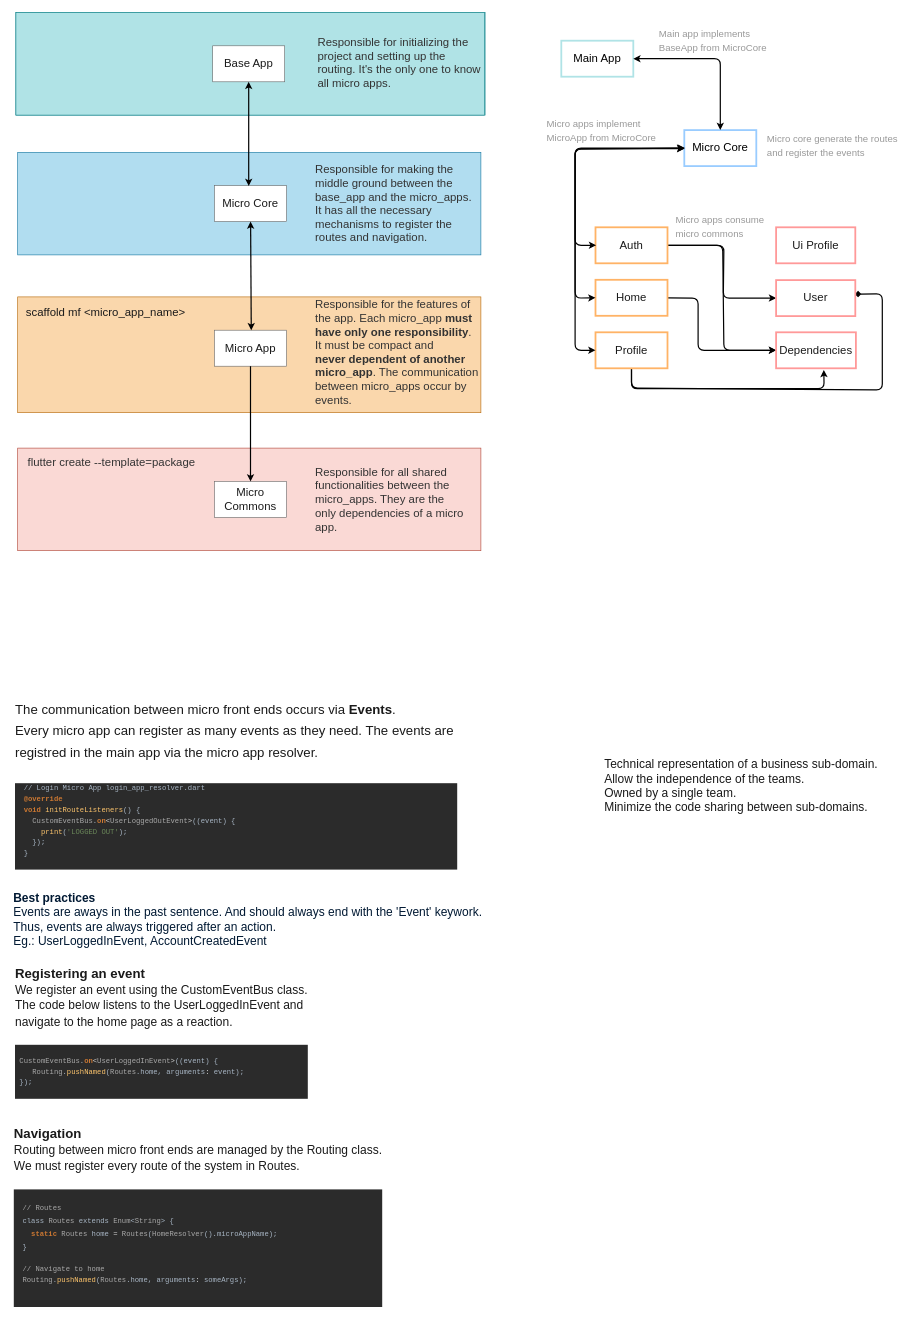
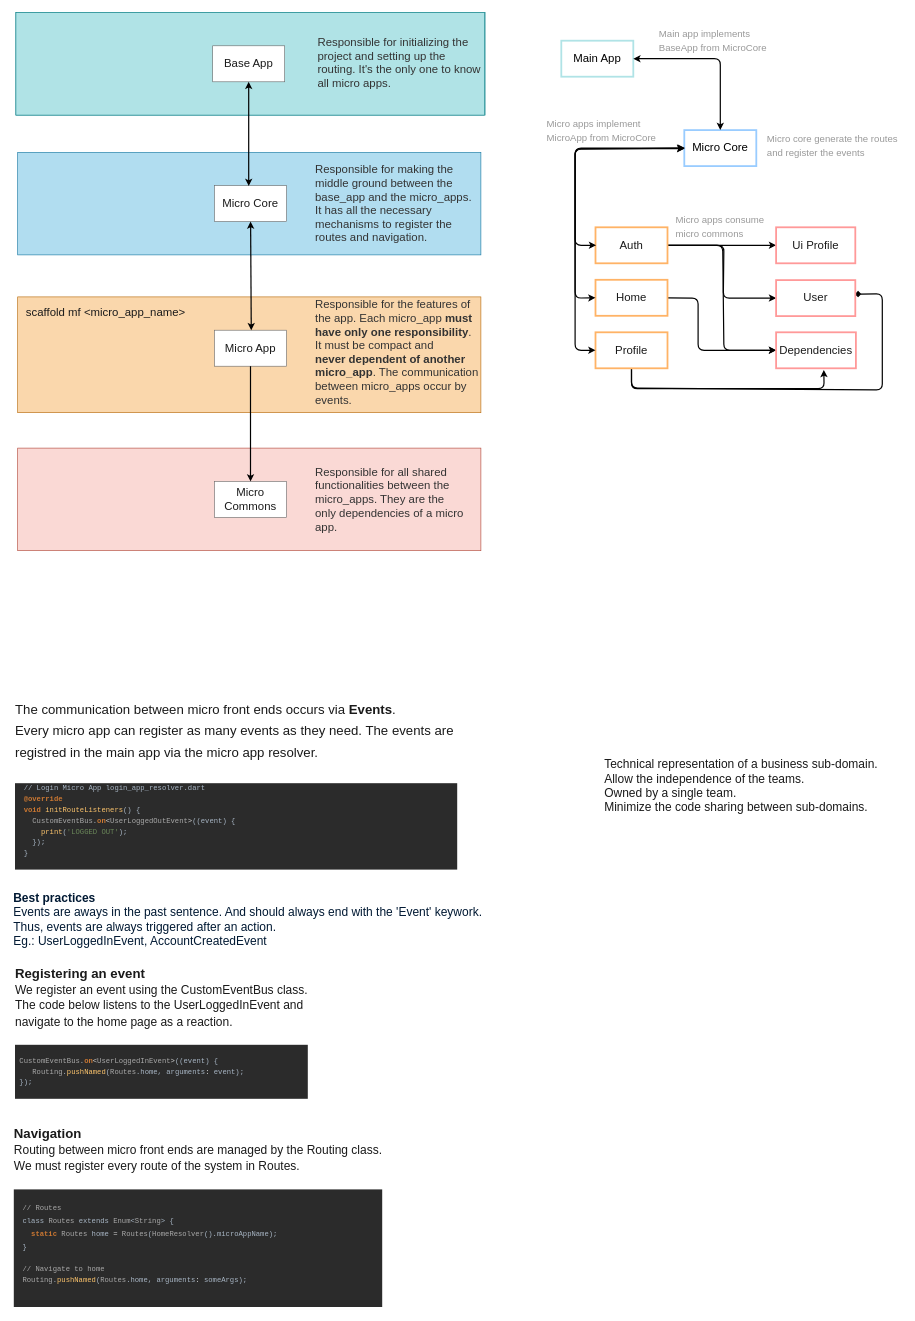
none -> (747, 245)
(111, 463) -> none
